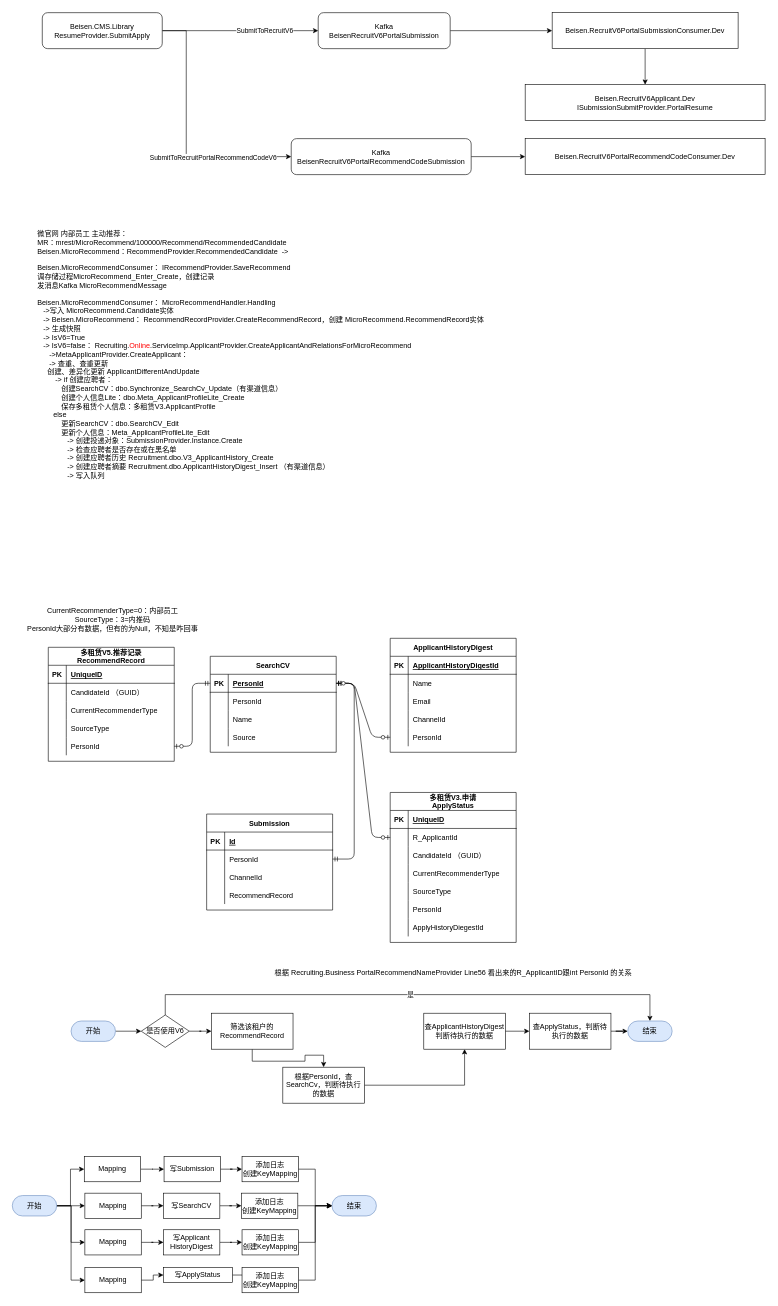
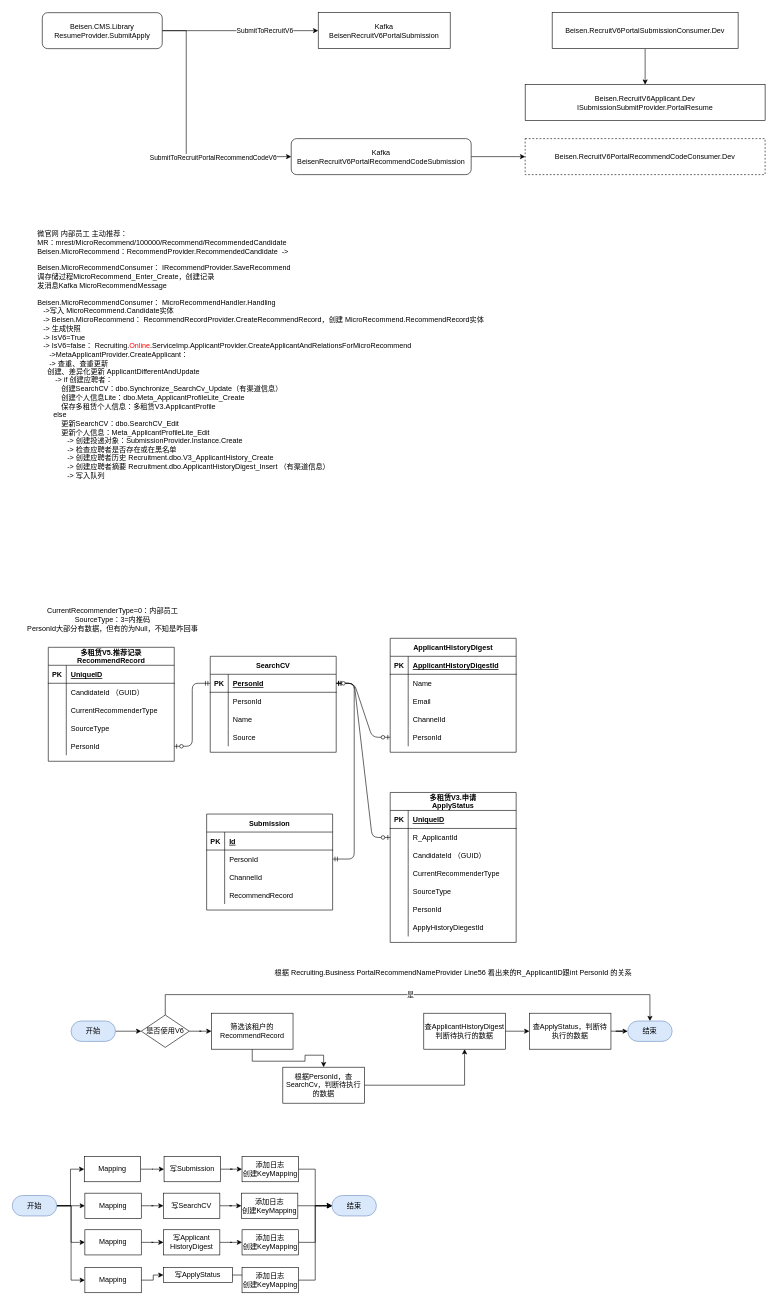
(384, 30) -> (384, 30)
(499, 30) -> none
(645, 156) -> (645, 156)
